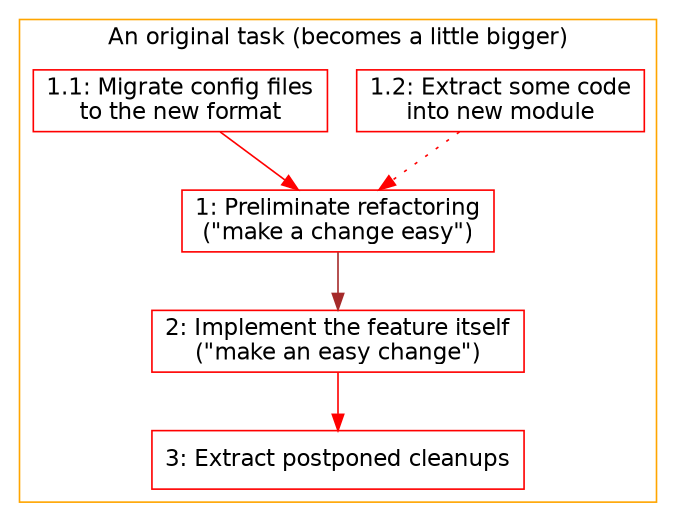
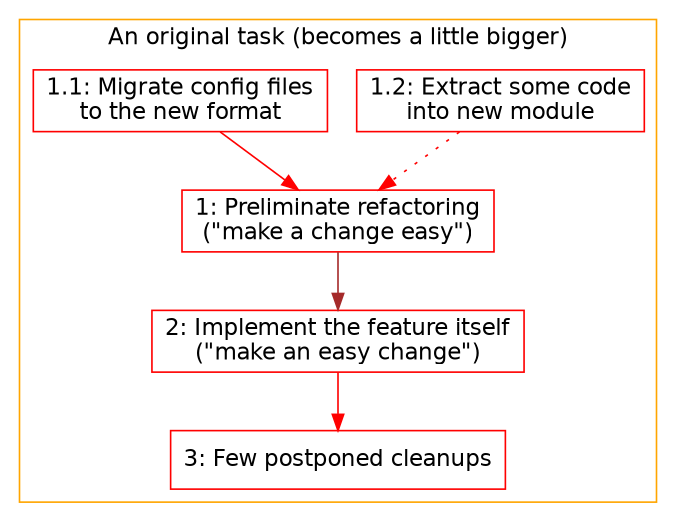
(338, 460) -> (338, 460)
